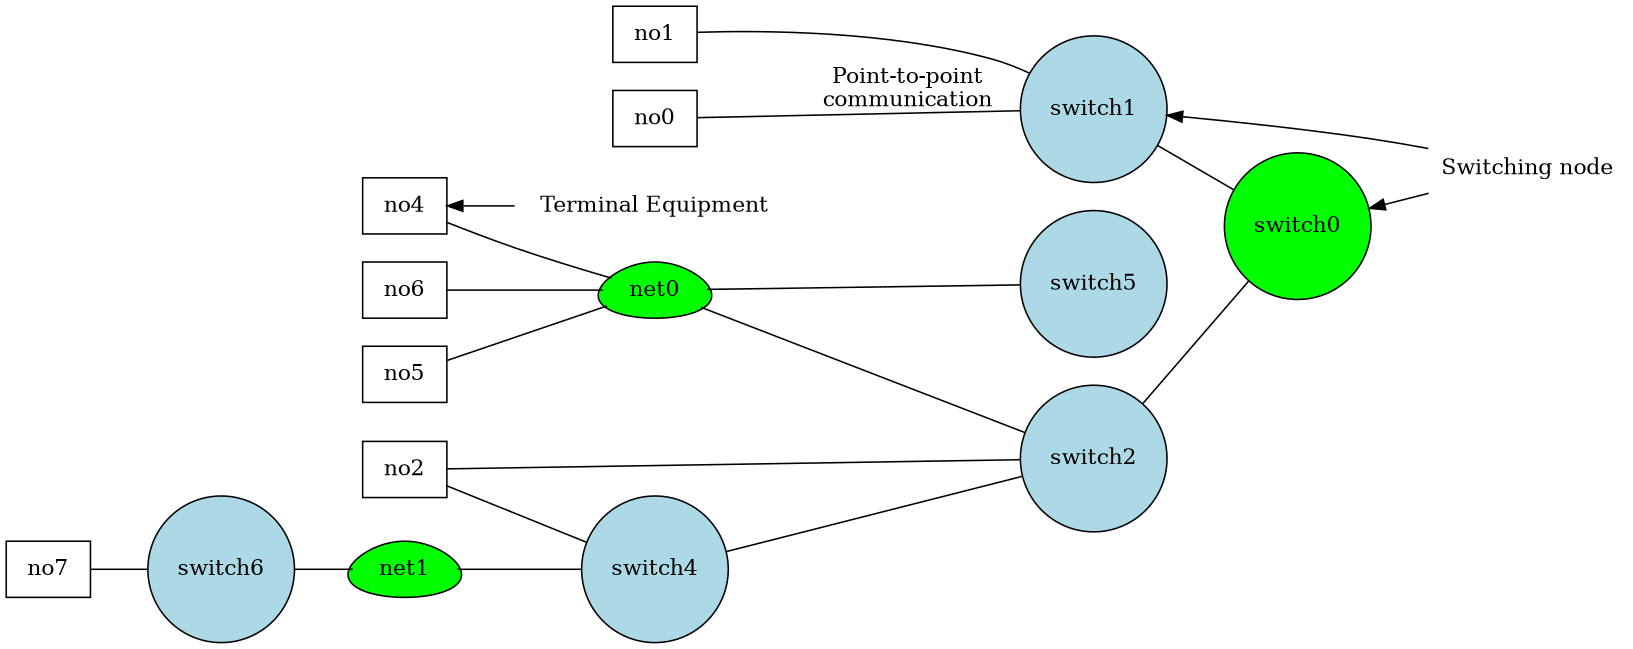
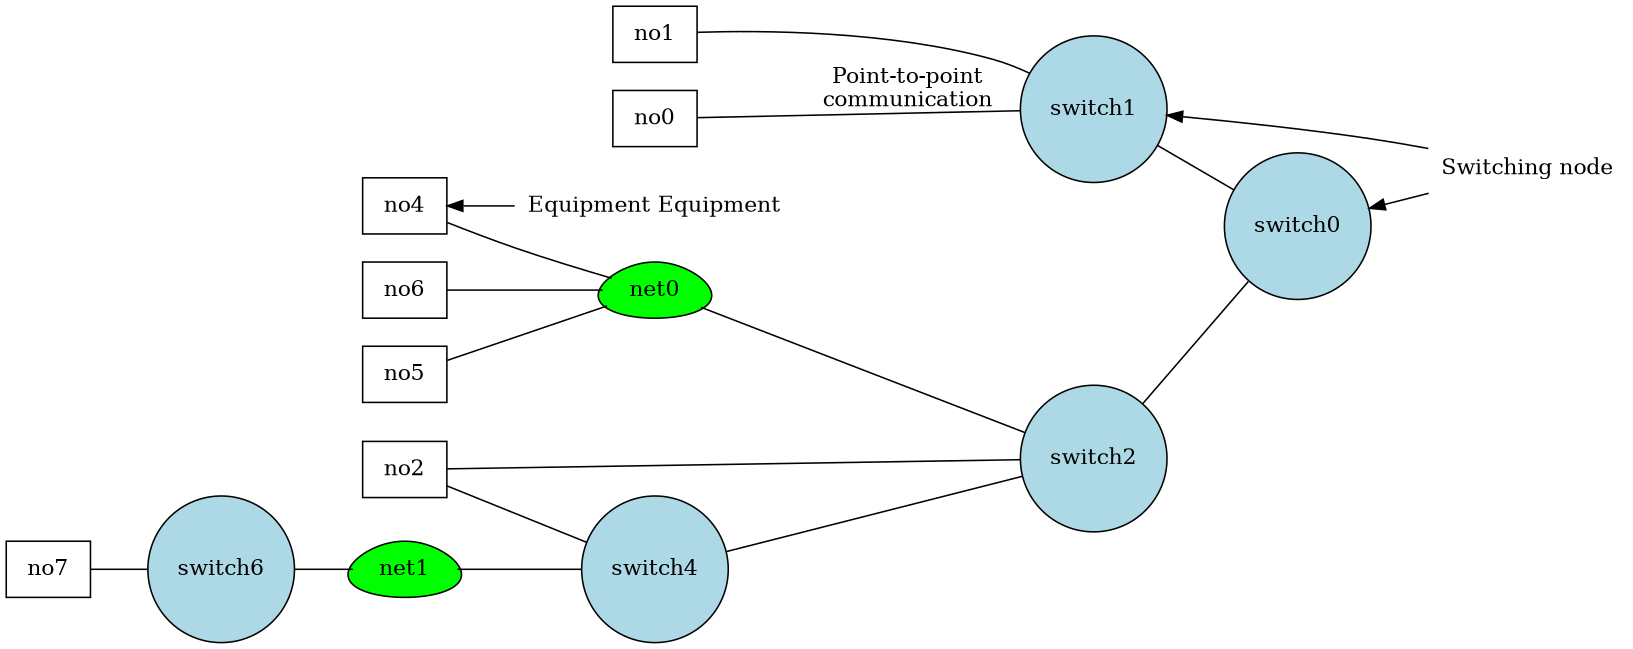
(655, 206) -> (655, 206)
(1298, 226) -> (1298, 226)
(1094, 284) -> none
